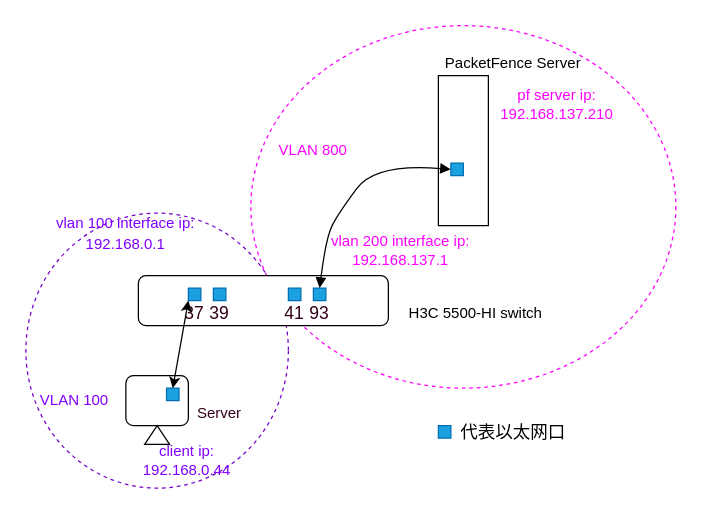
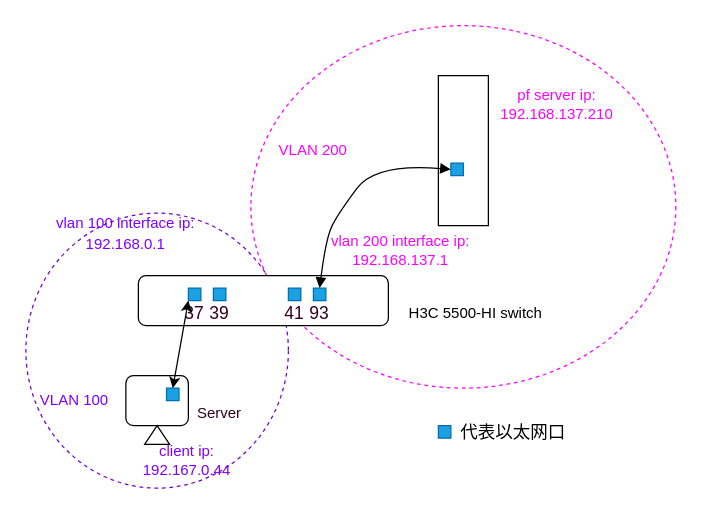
(513, 63) -> none
(313, 151) -> (313, 151)
(187, 461) -> (187, 461)
